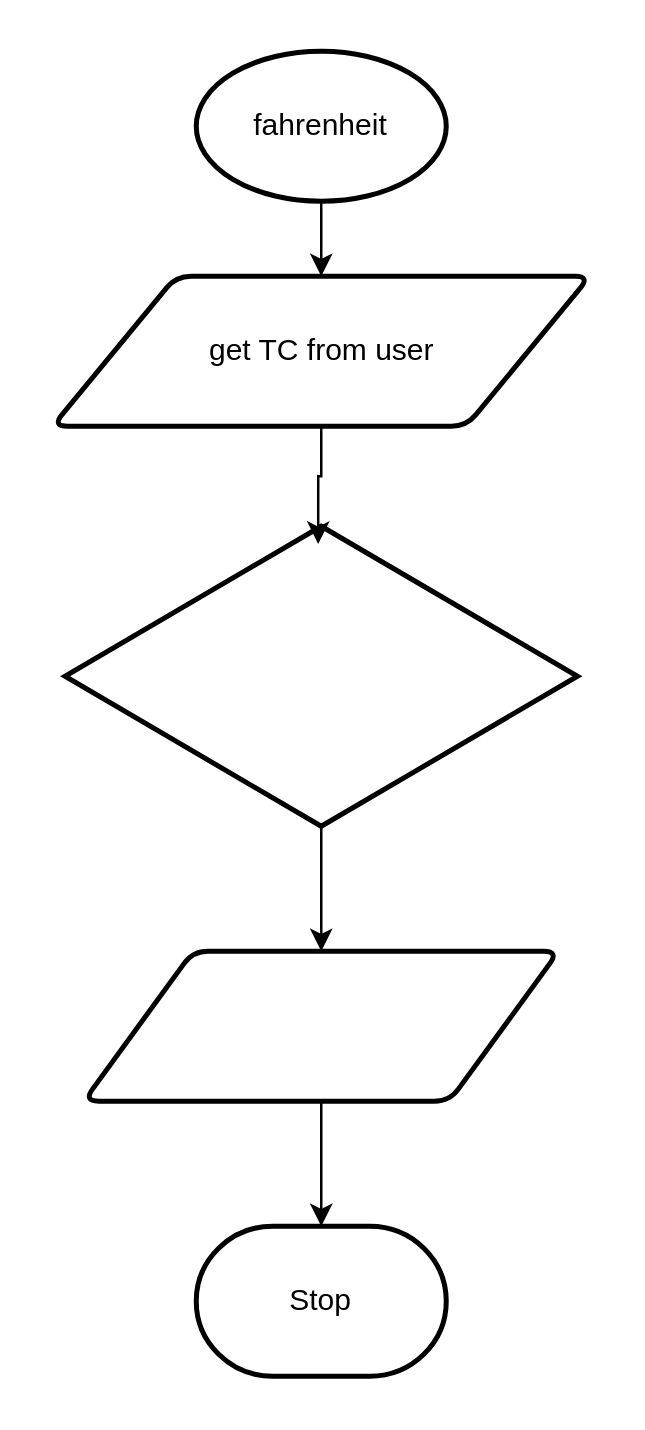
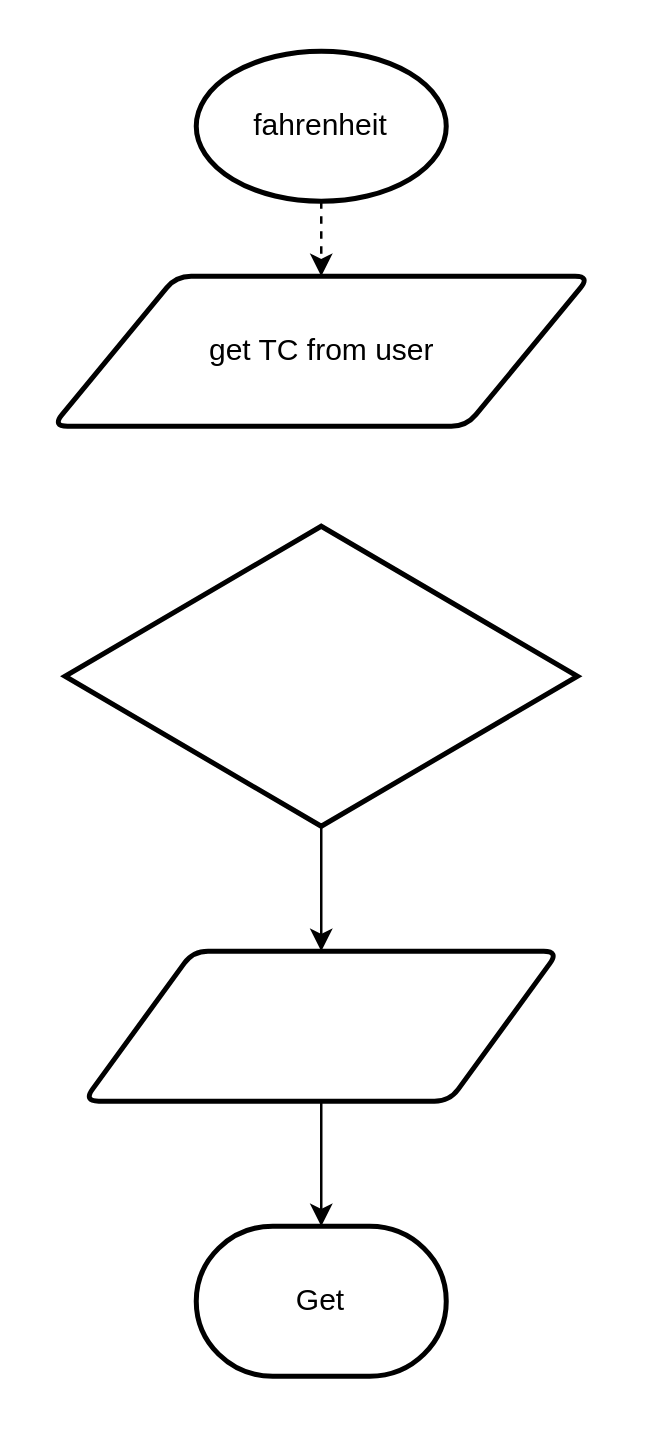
(321, 232) -> (321, 232)
(319, 476) -> none
(321, 1301) -> (321, 1301)
